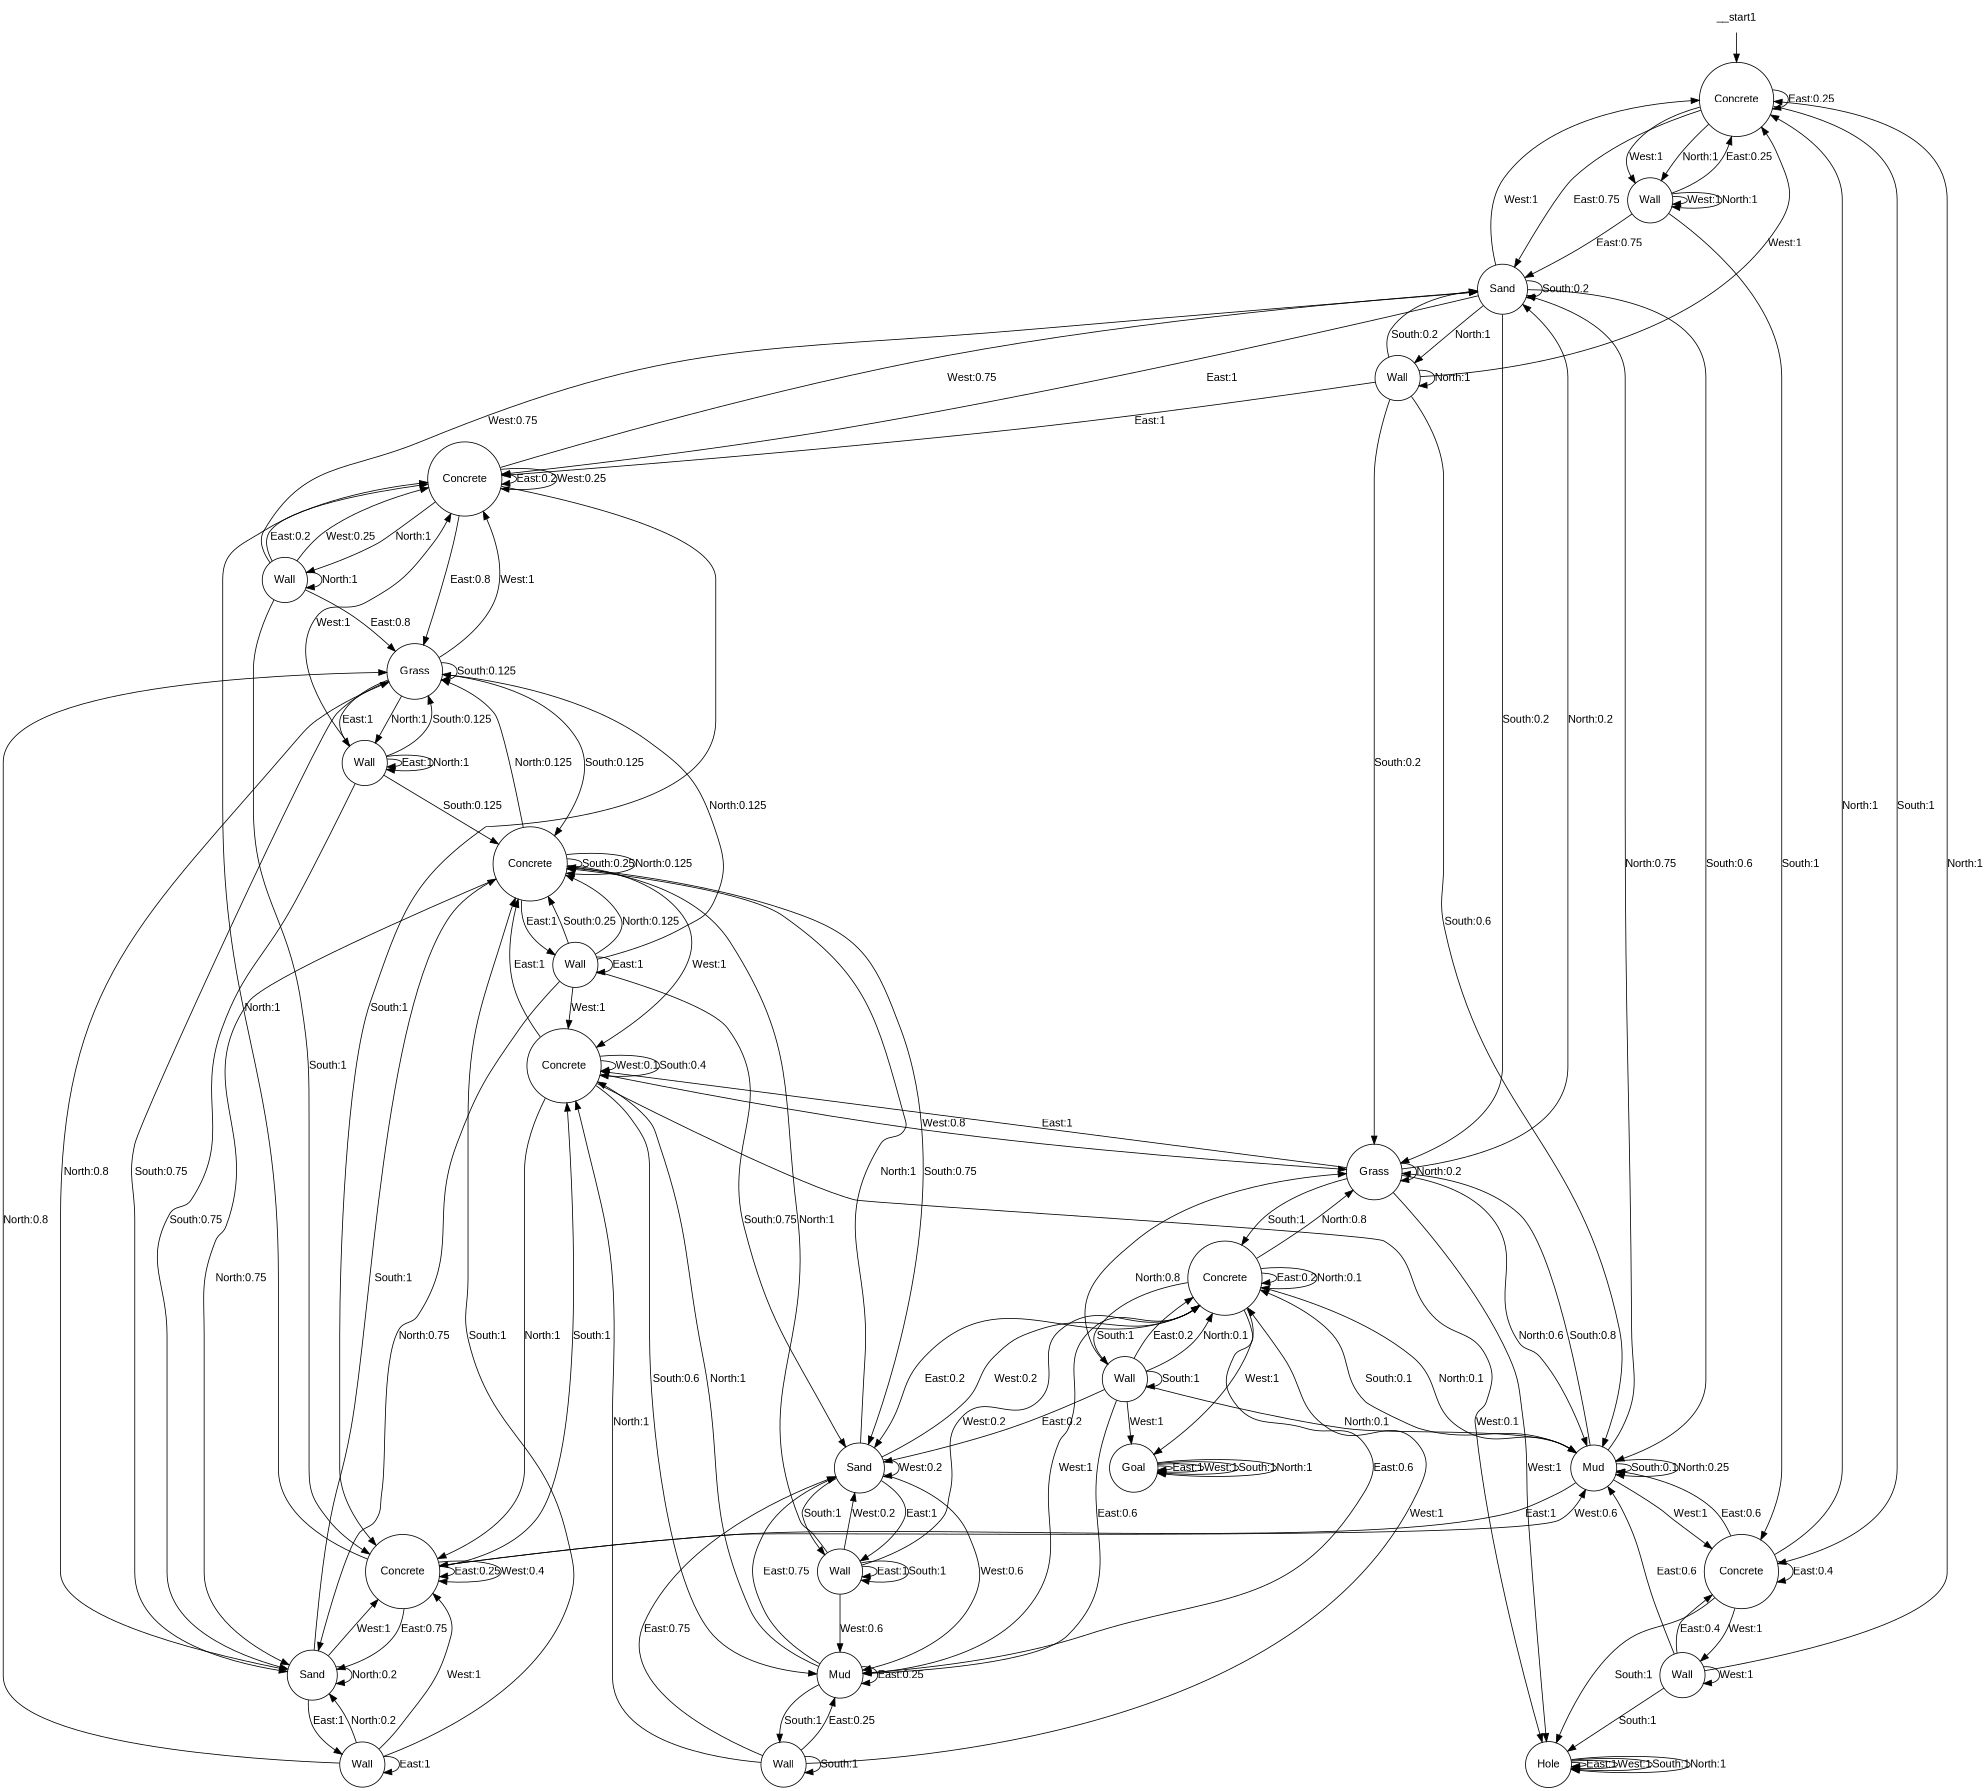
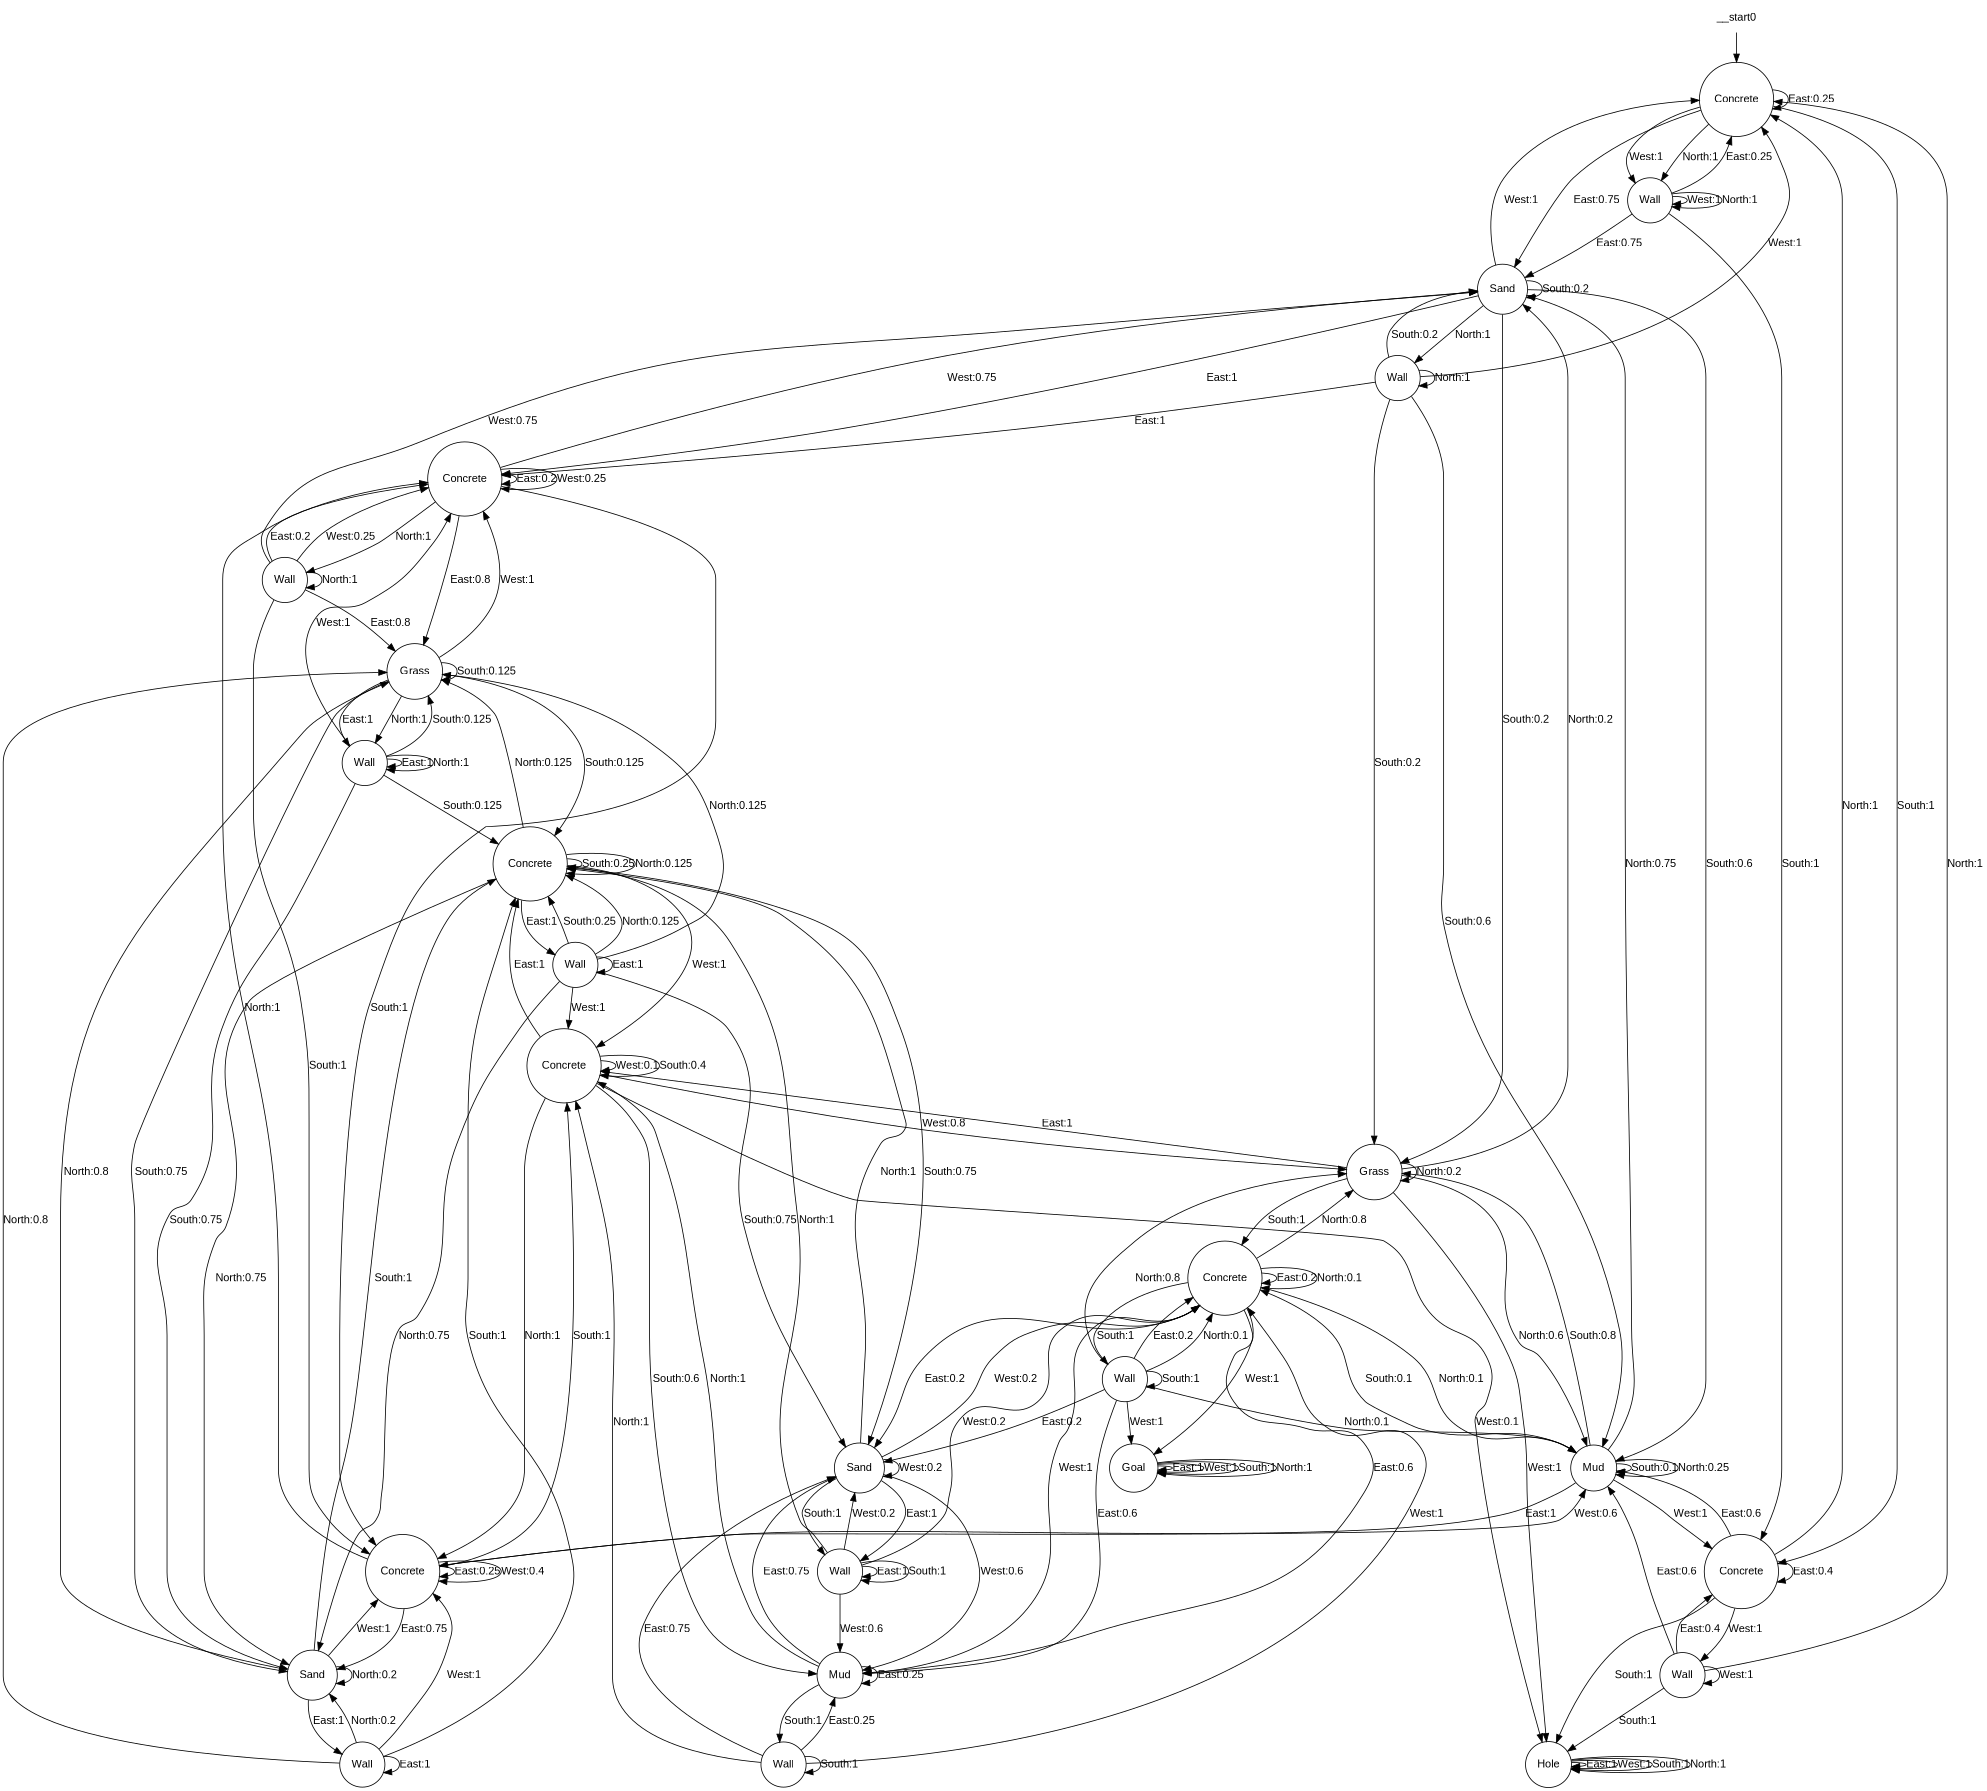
(1737, 18) -> (1737, 18)
